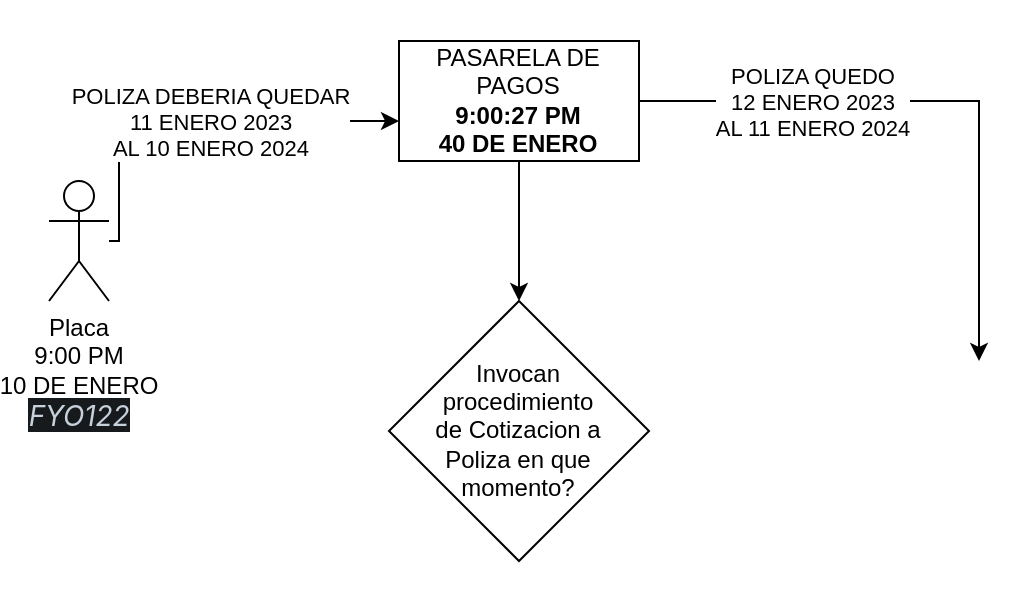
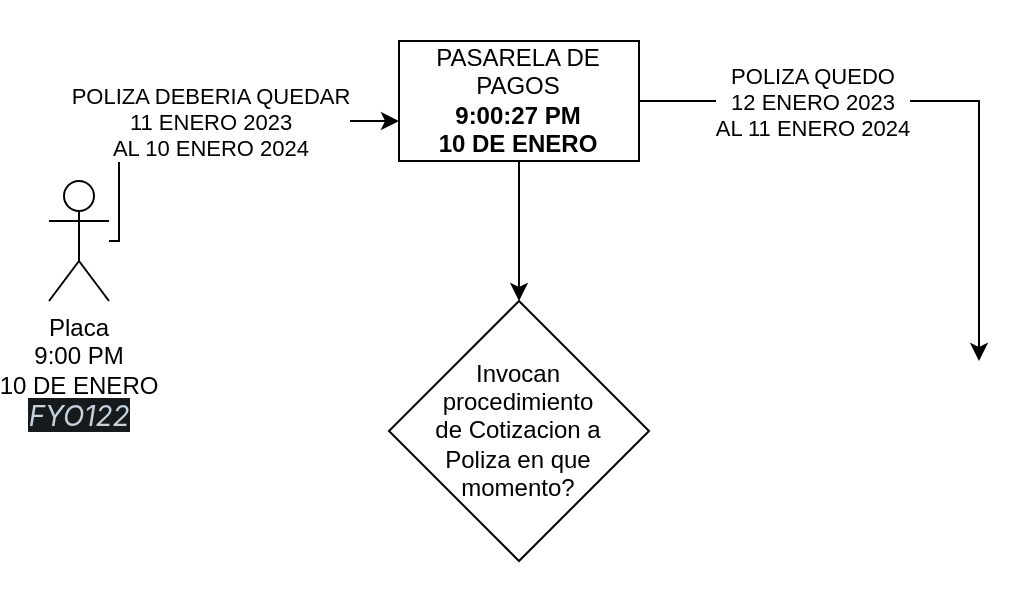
(519, 101) -> (519, 101)
